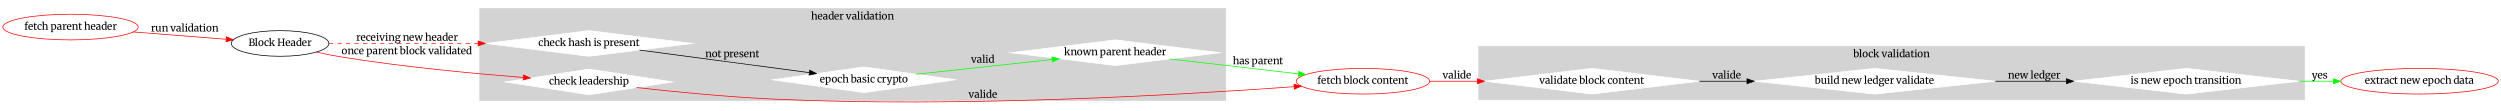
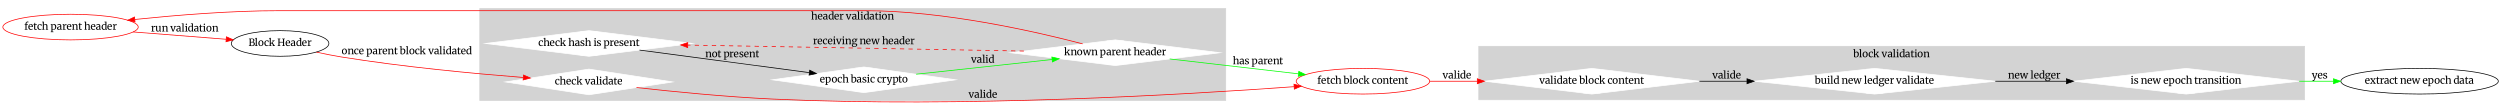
none -> (468, 11)
(403, 43) -> (856, 48)
(2420, 81) -> (2420, 81)
(589, 82) -> (589, 82)
